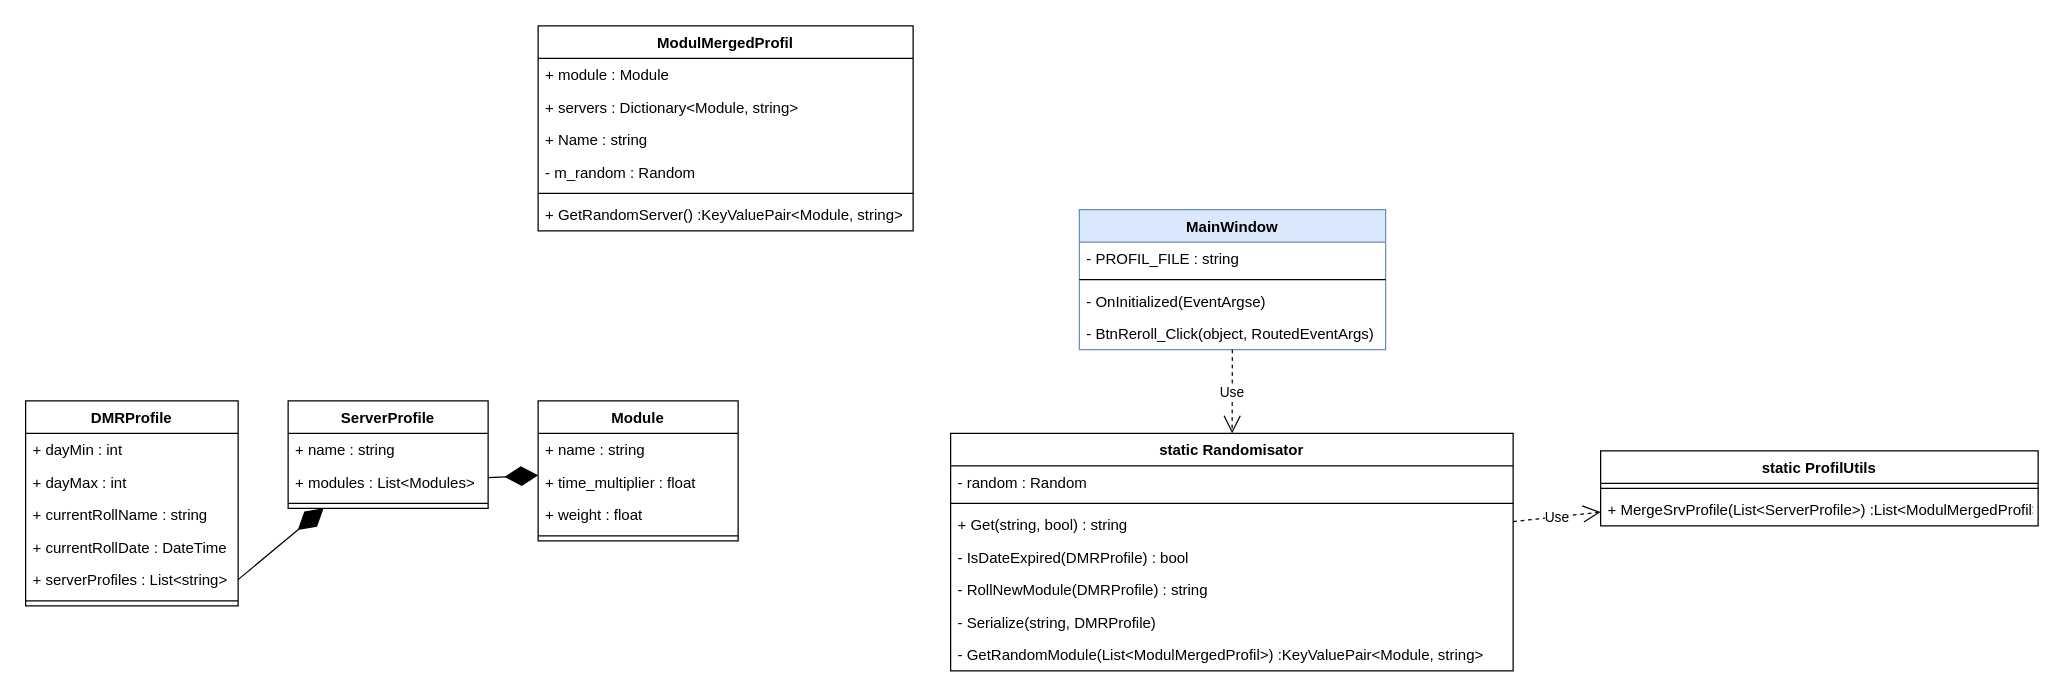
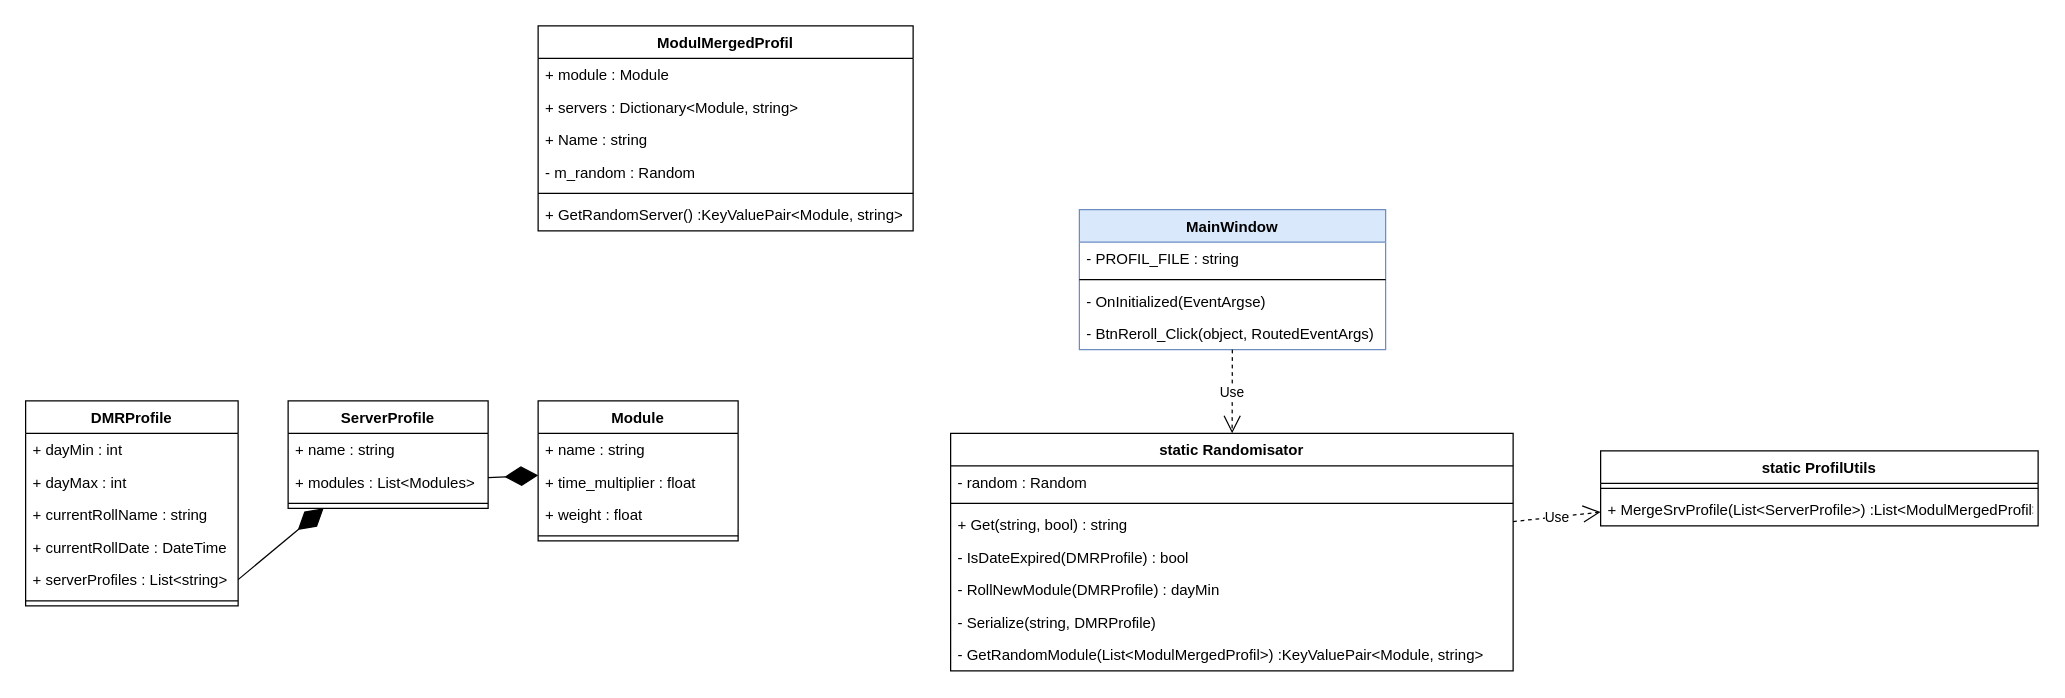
(1089, 590) -> (1089, 590)
